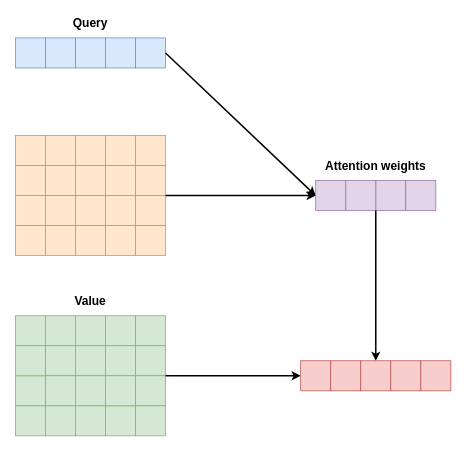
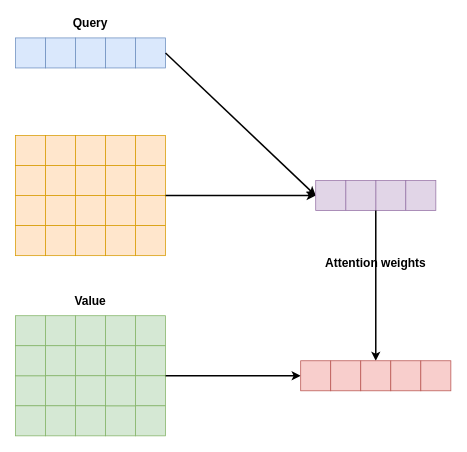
(375, 165) -> (375, 263)
